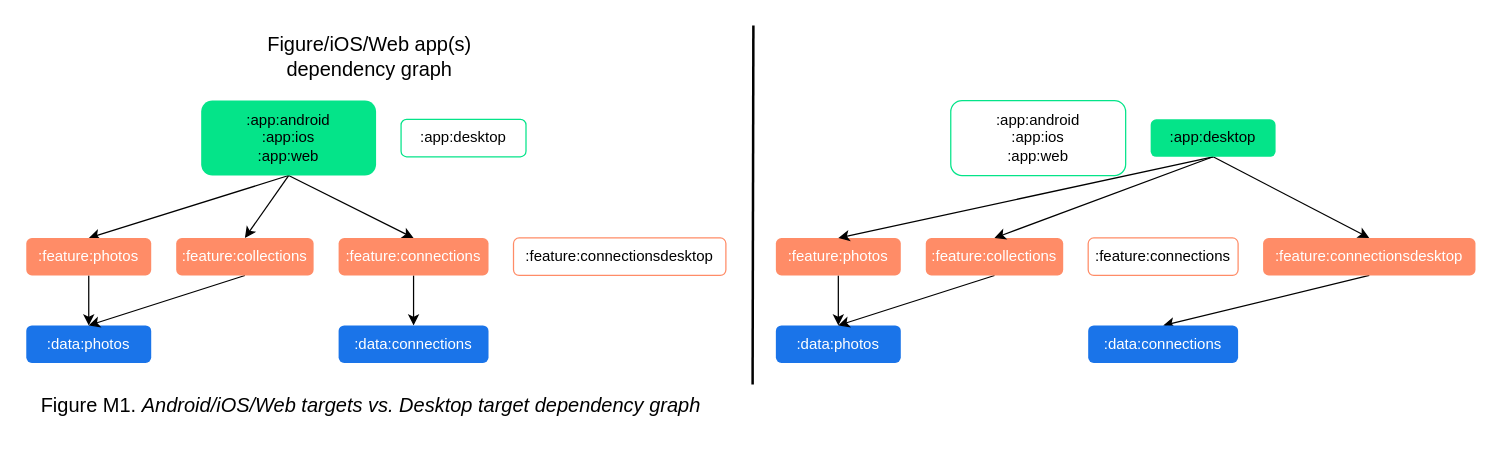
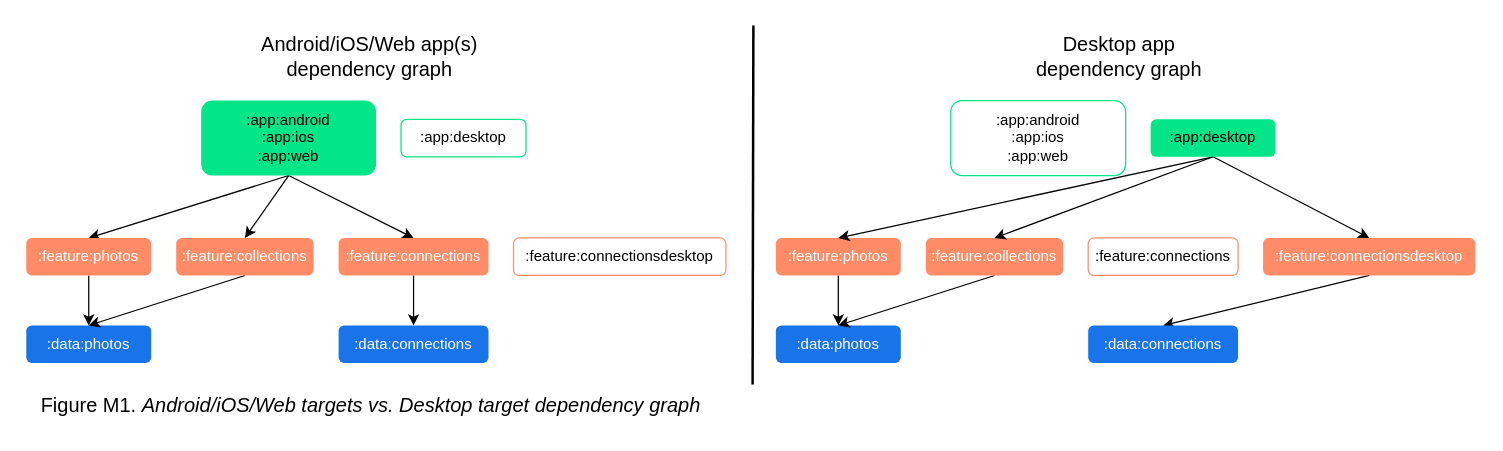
(369, 57) -> (369, 57)
none -> (1119, 57)
